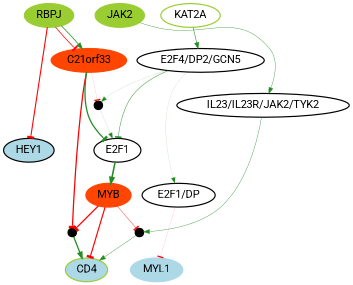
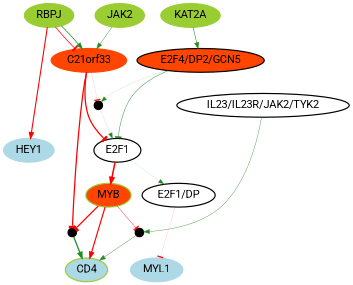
(191, 15) -> (191, 15)
(228, 28) -> (106, 35)
(201, 60) -> (201, 60)
(39, 81) -> (39, 81)
(86, 107) -> (86, 107)
(166, 122) -> (145, 170)
(29, 150) -> (29, 150)
(114, 170) -> (114, 170)
(108, 195) -> (108, 195)
(98, 231) -> (98, 231)
